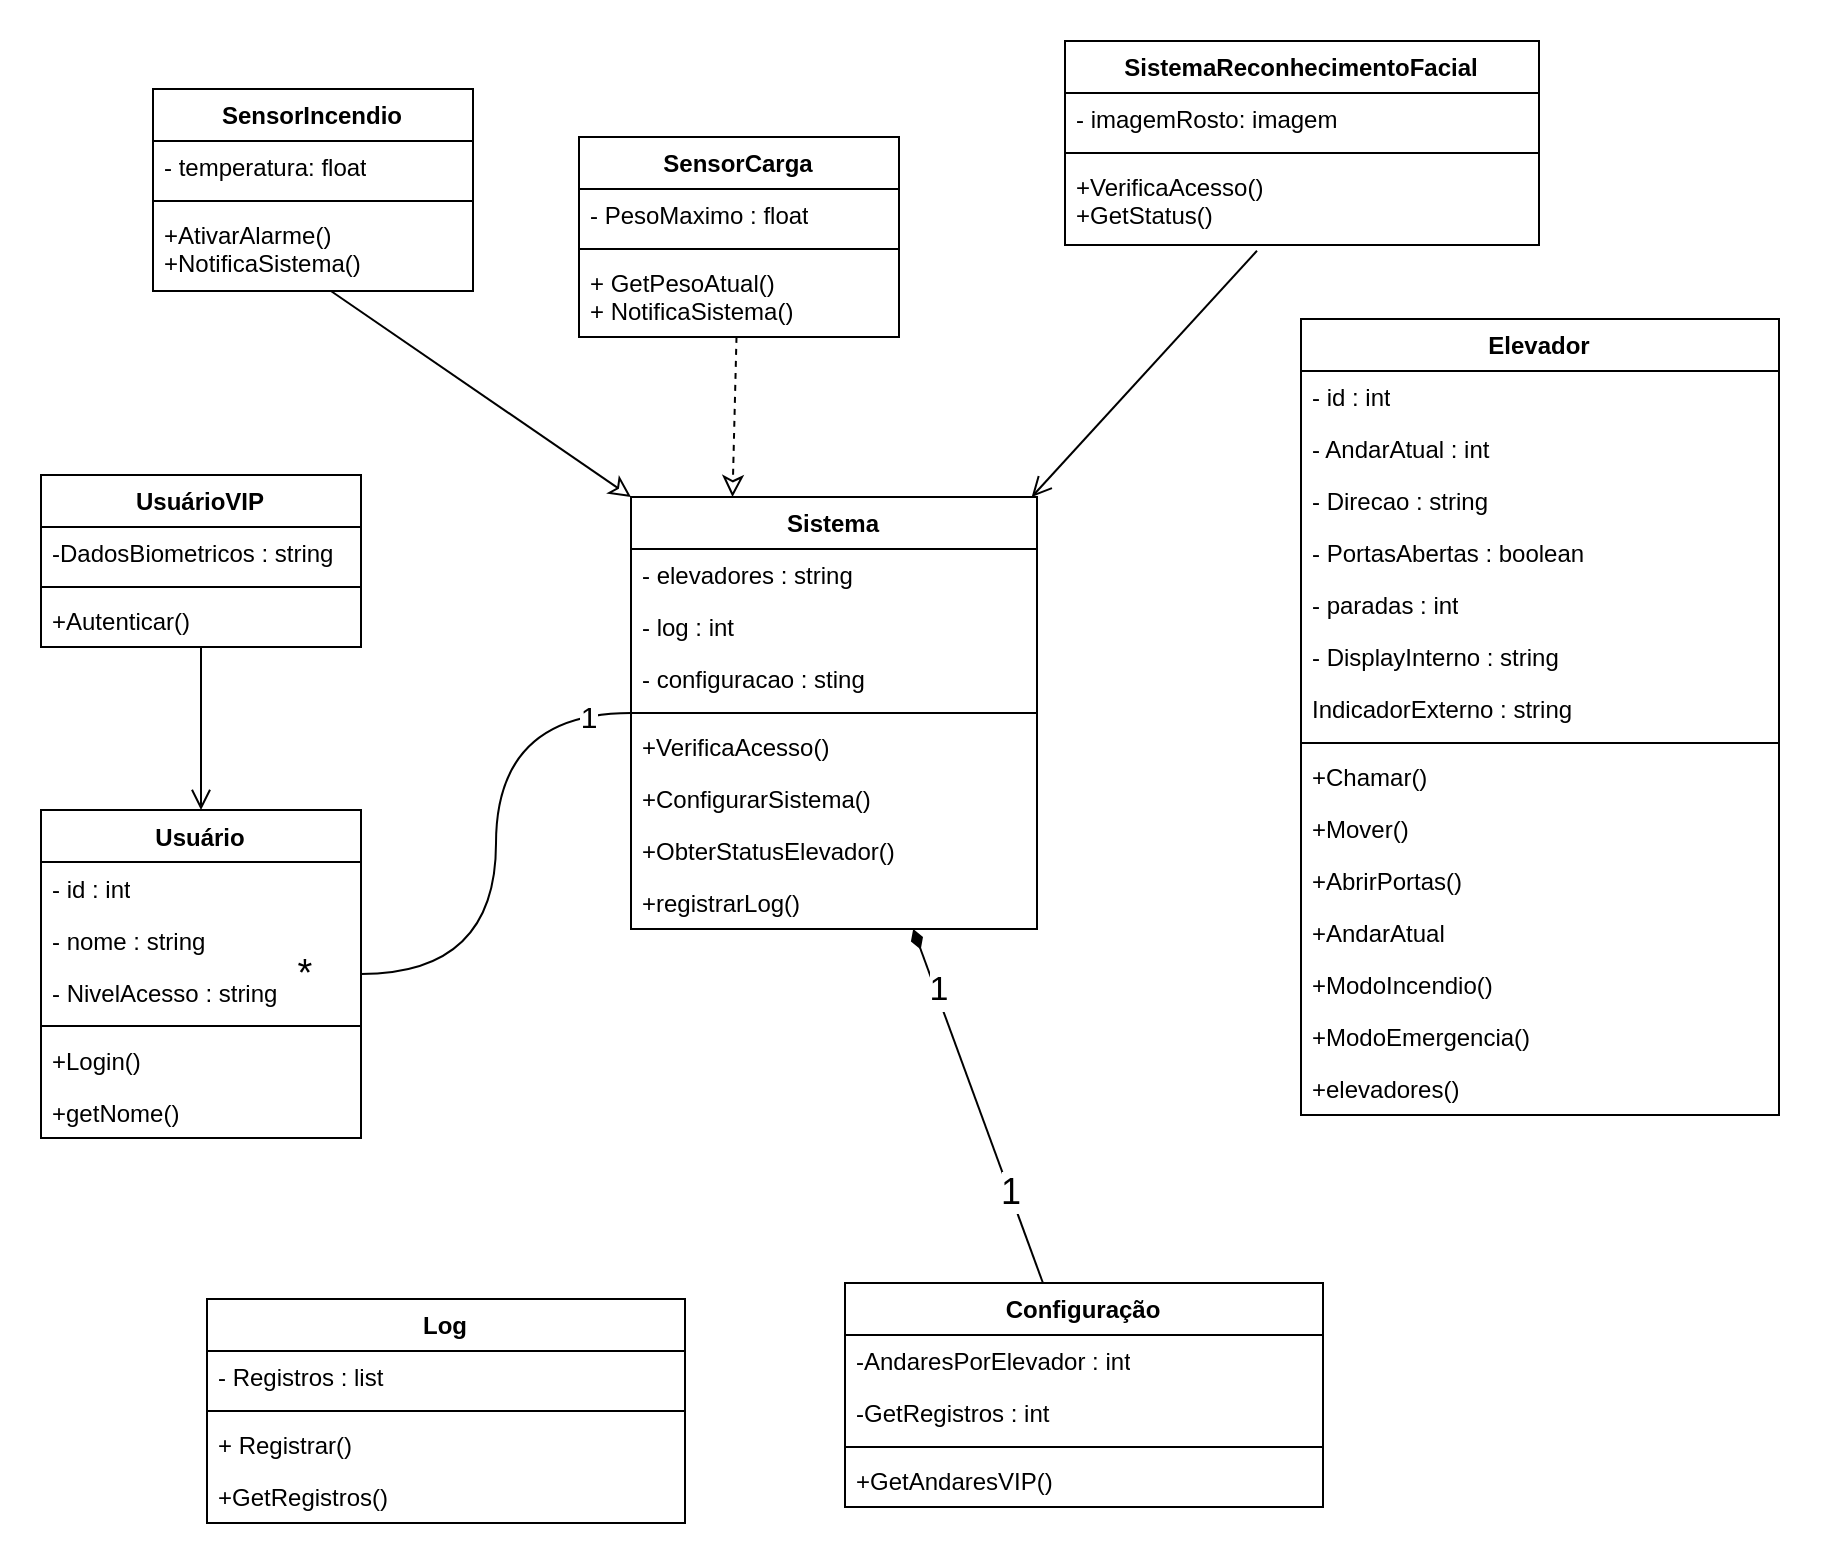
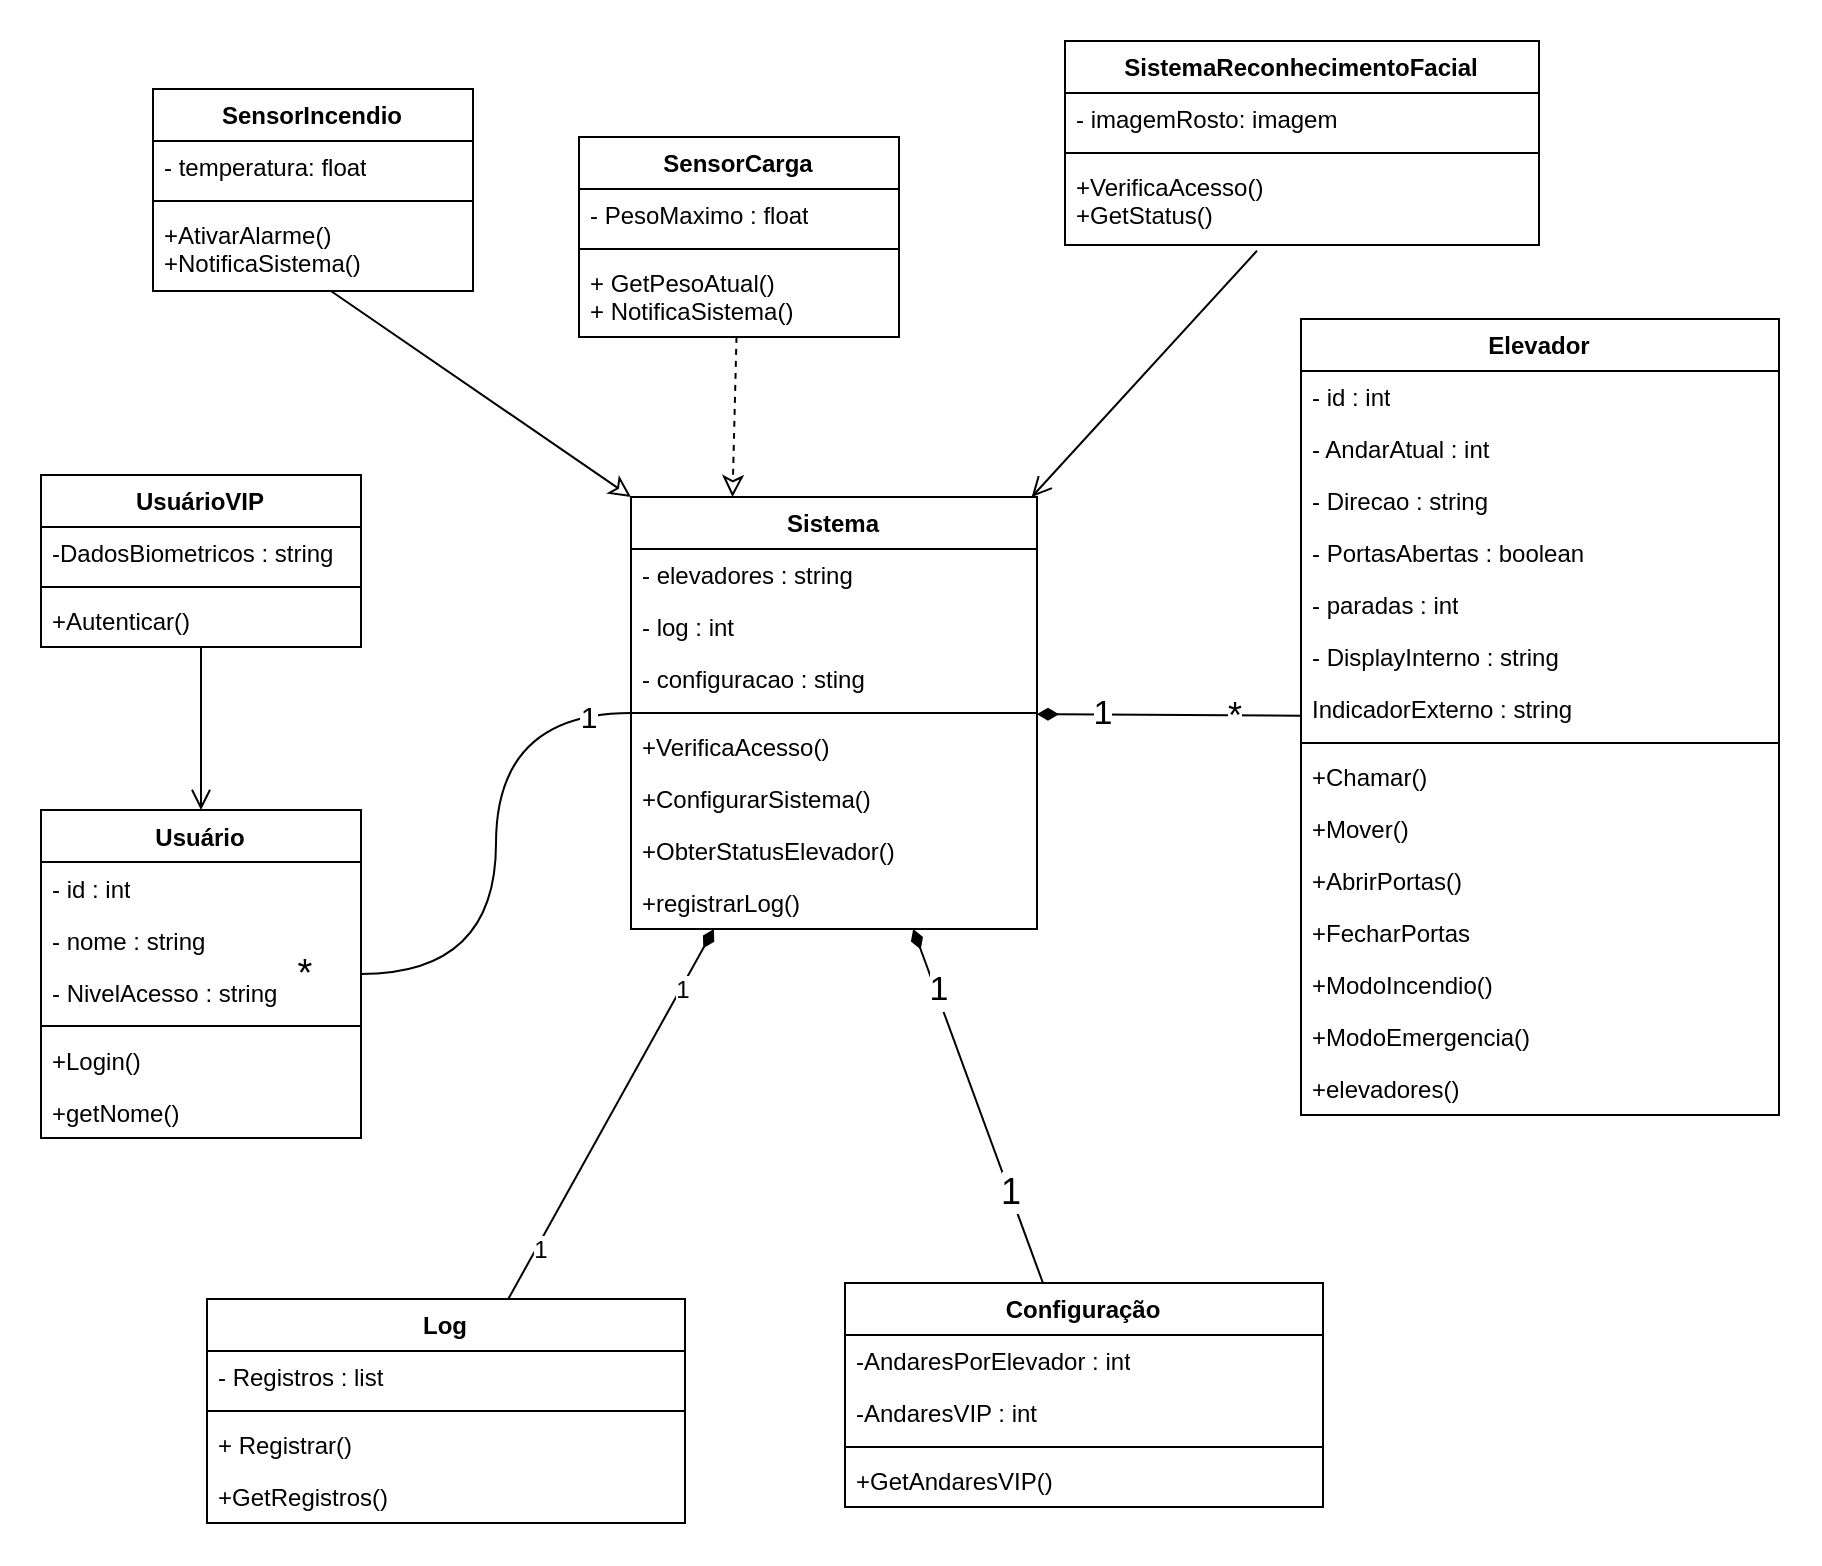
none -> (1176, 715)
(1384, 935) -> (1400, 935)
none -> (606, 1123)
(969, 1415) -> (959, 1415)
